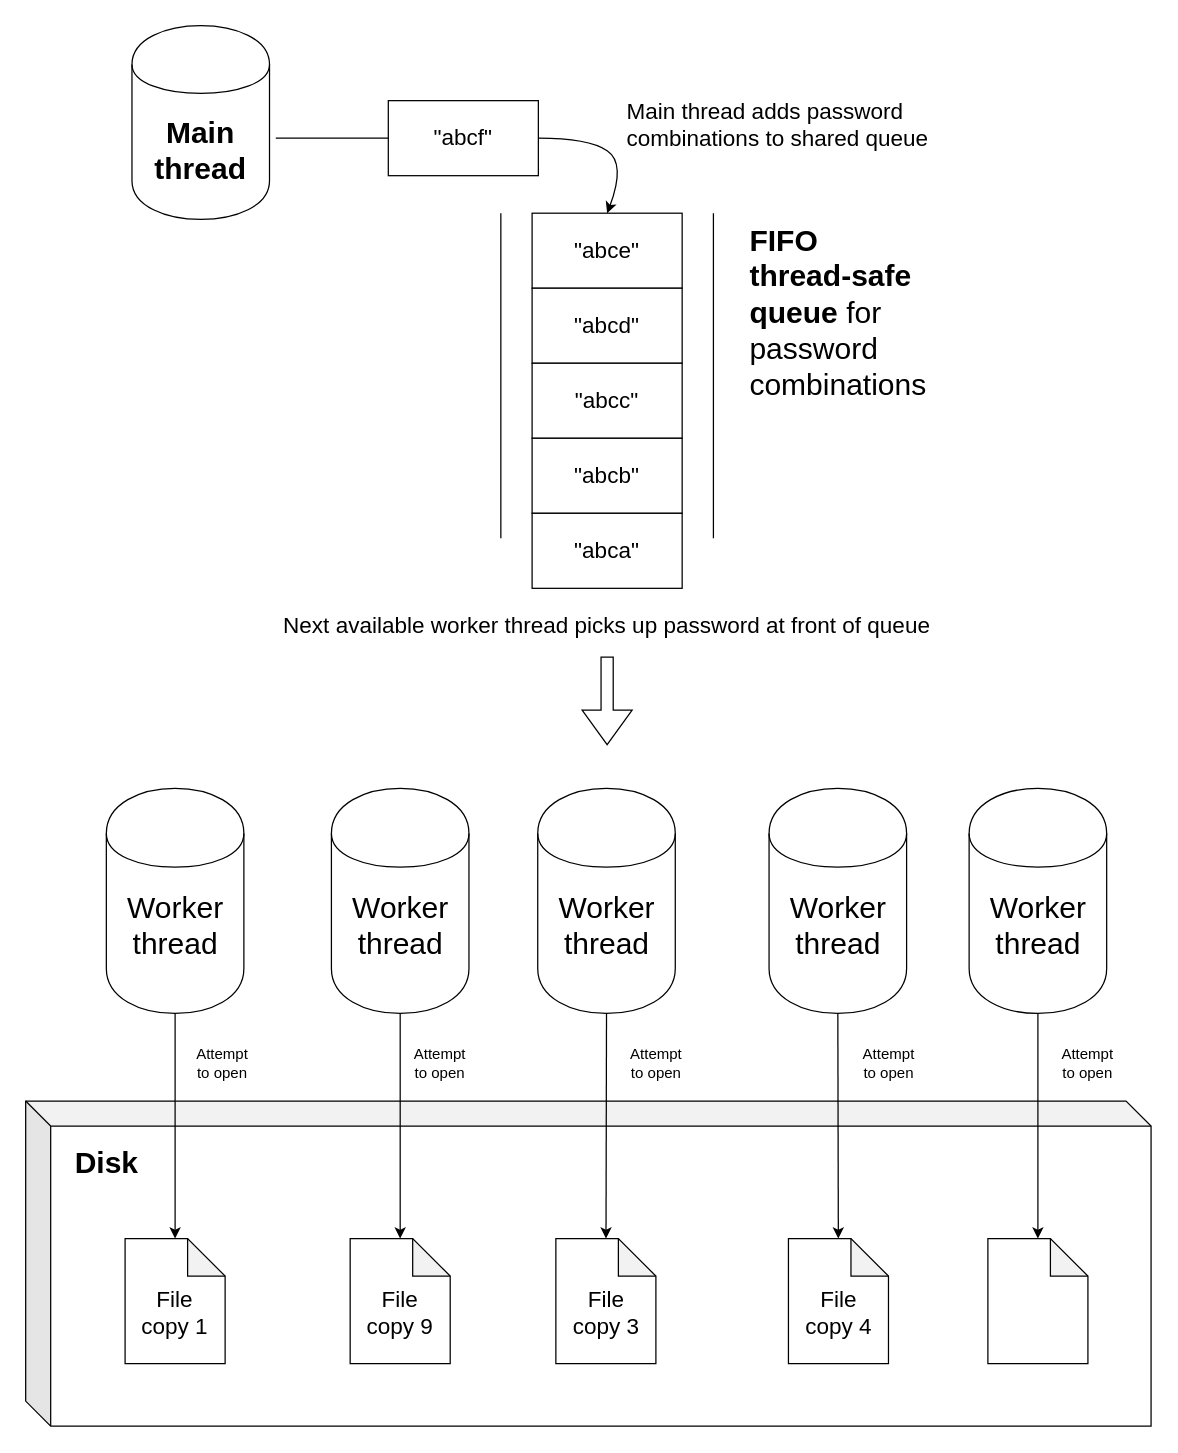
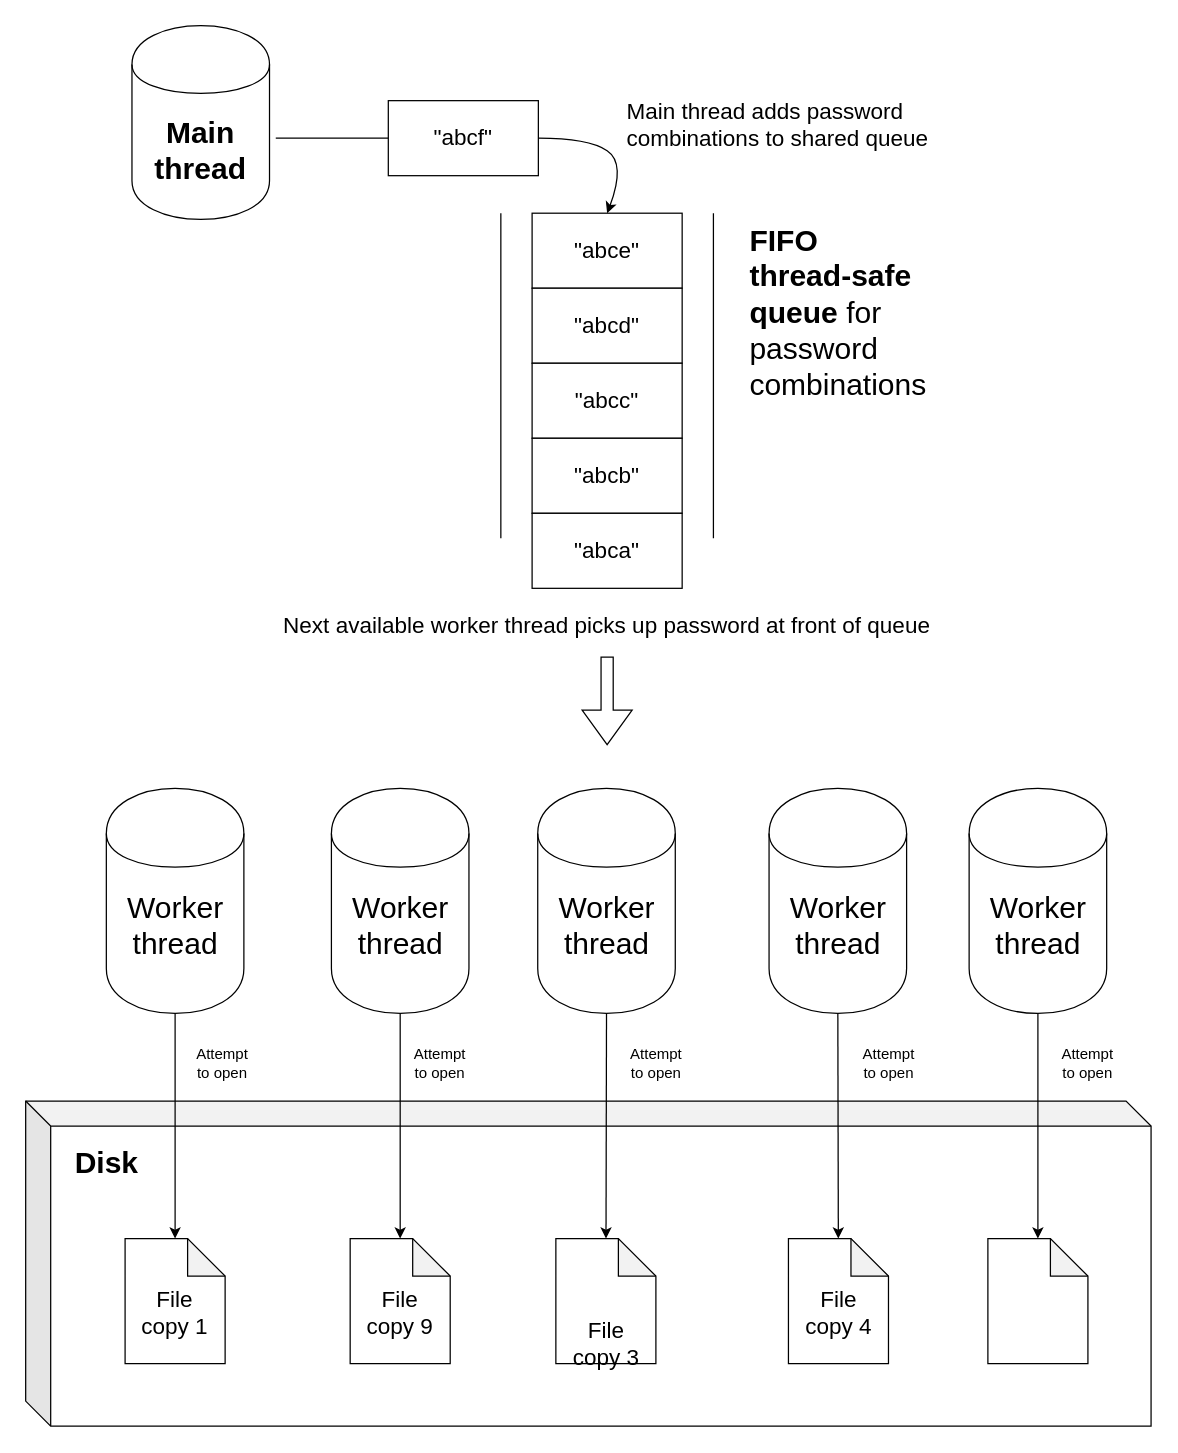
(606, 1313) -> (606, 1344)
